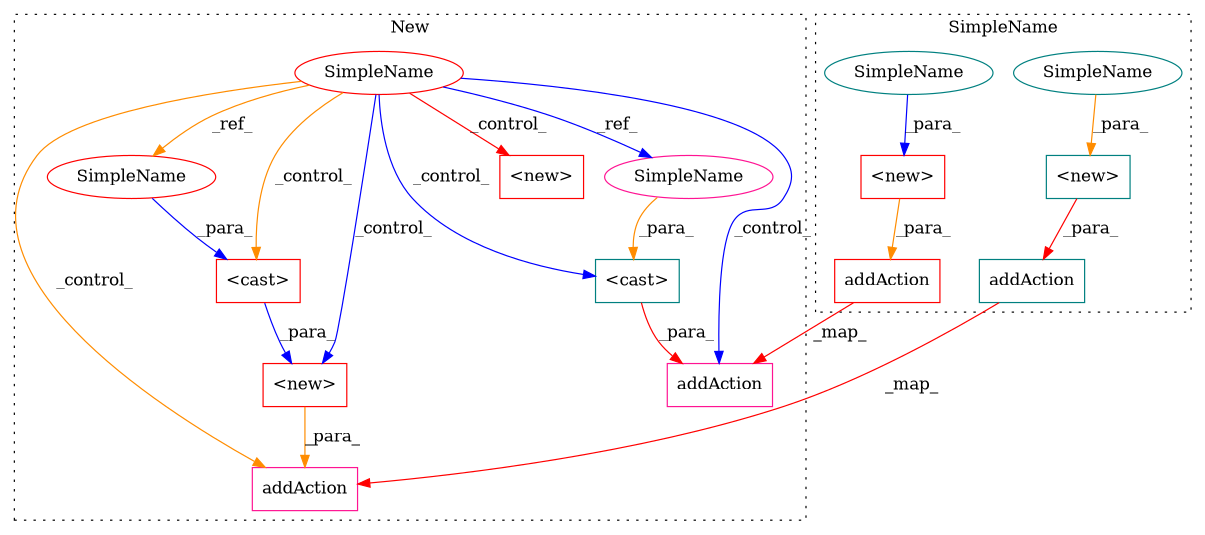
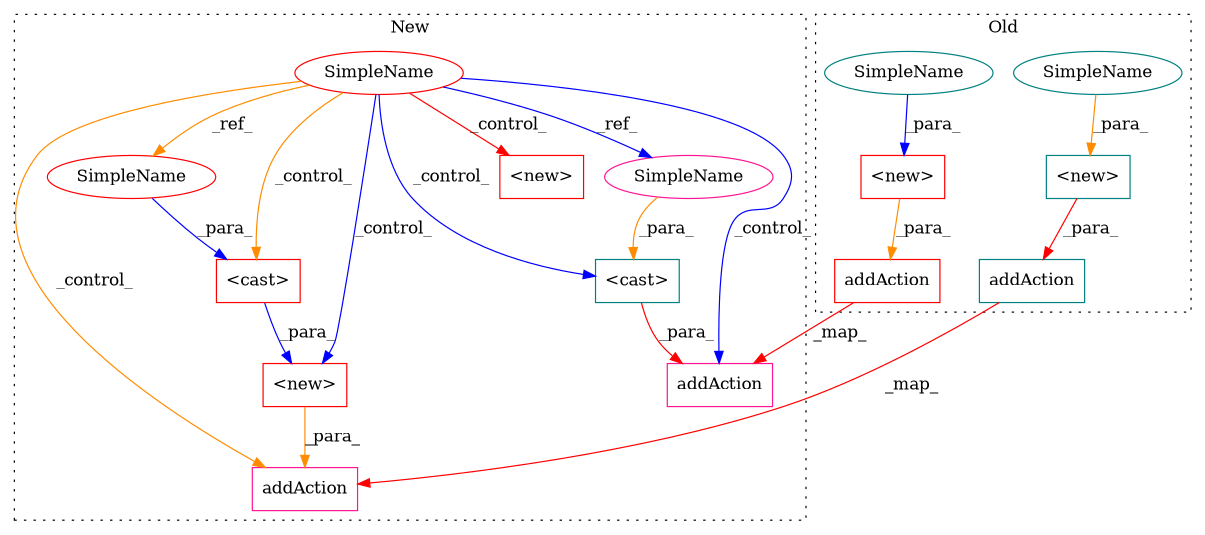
(1003, 28) -> (1003, 28)
